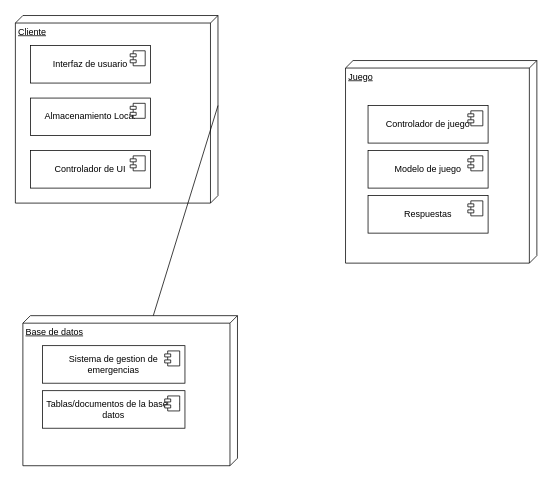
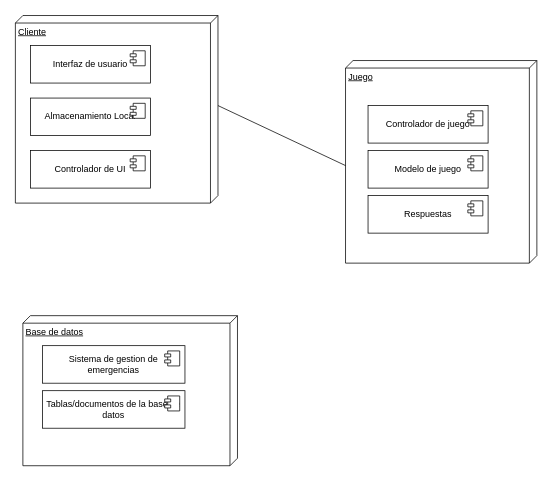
(186, 210) -> (282, 135)
